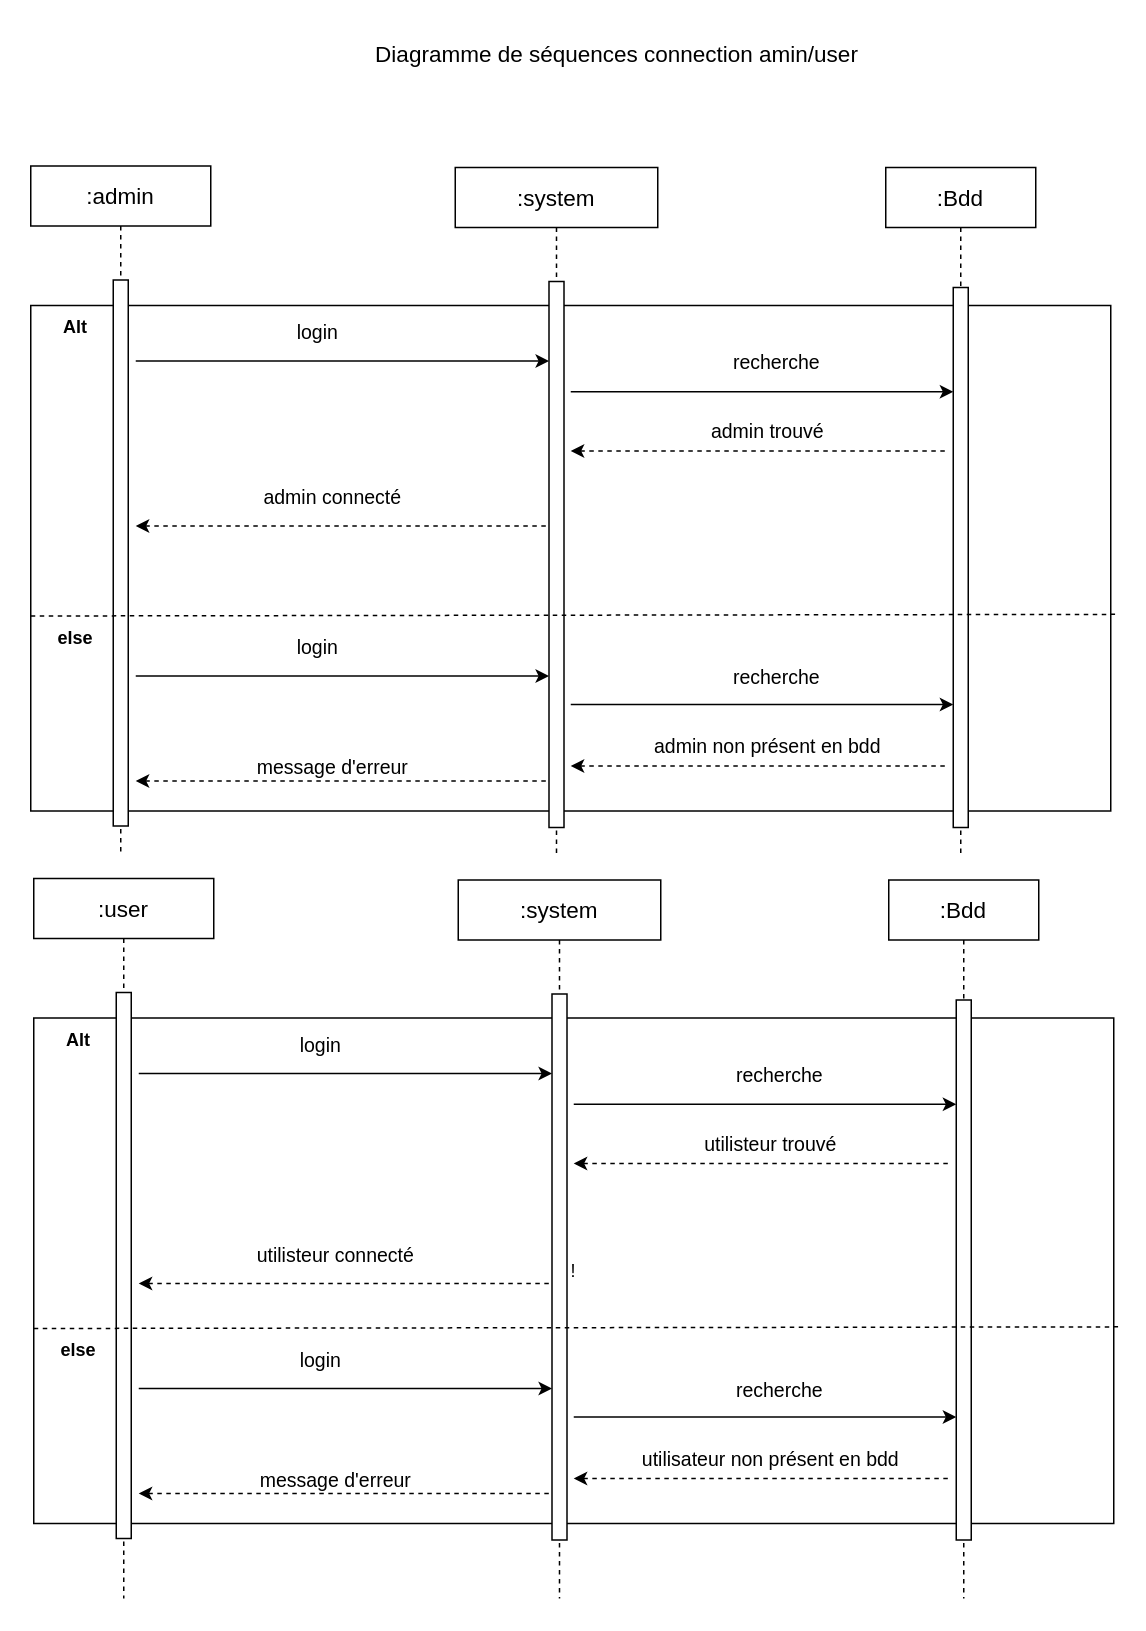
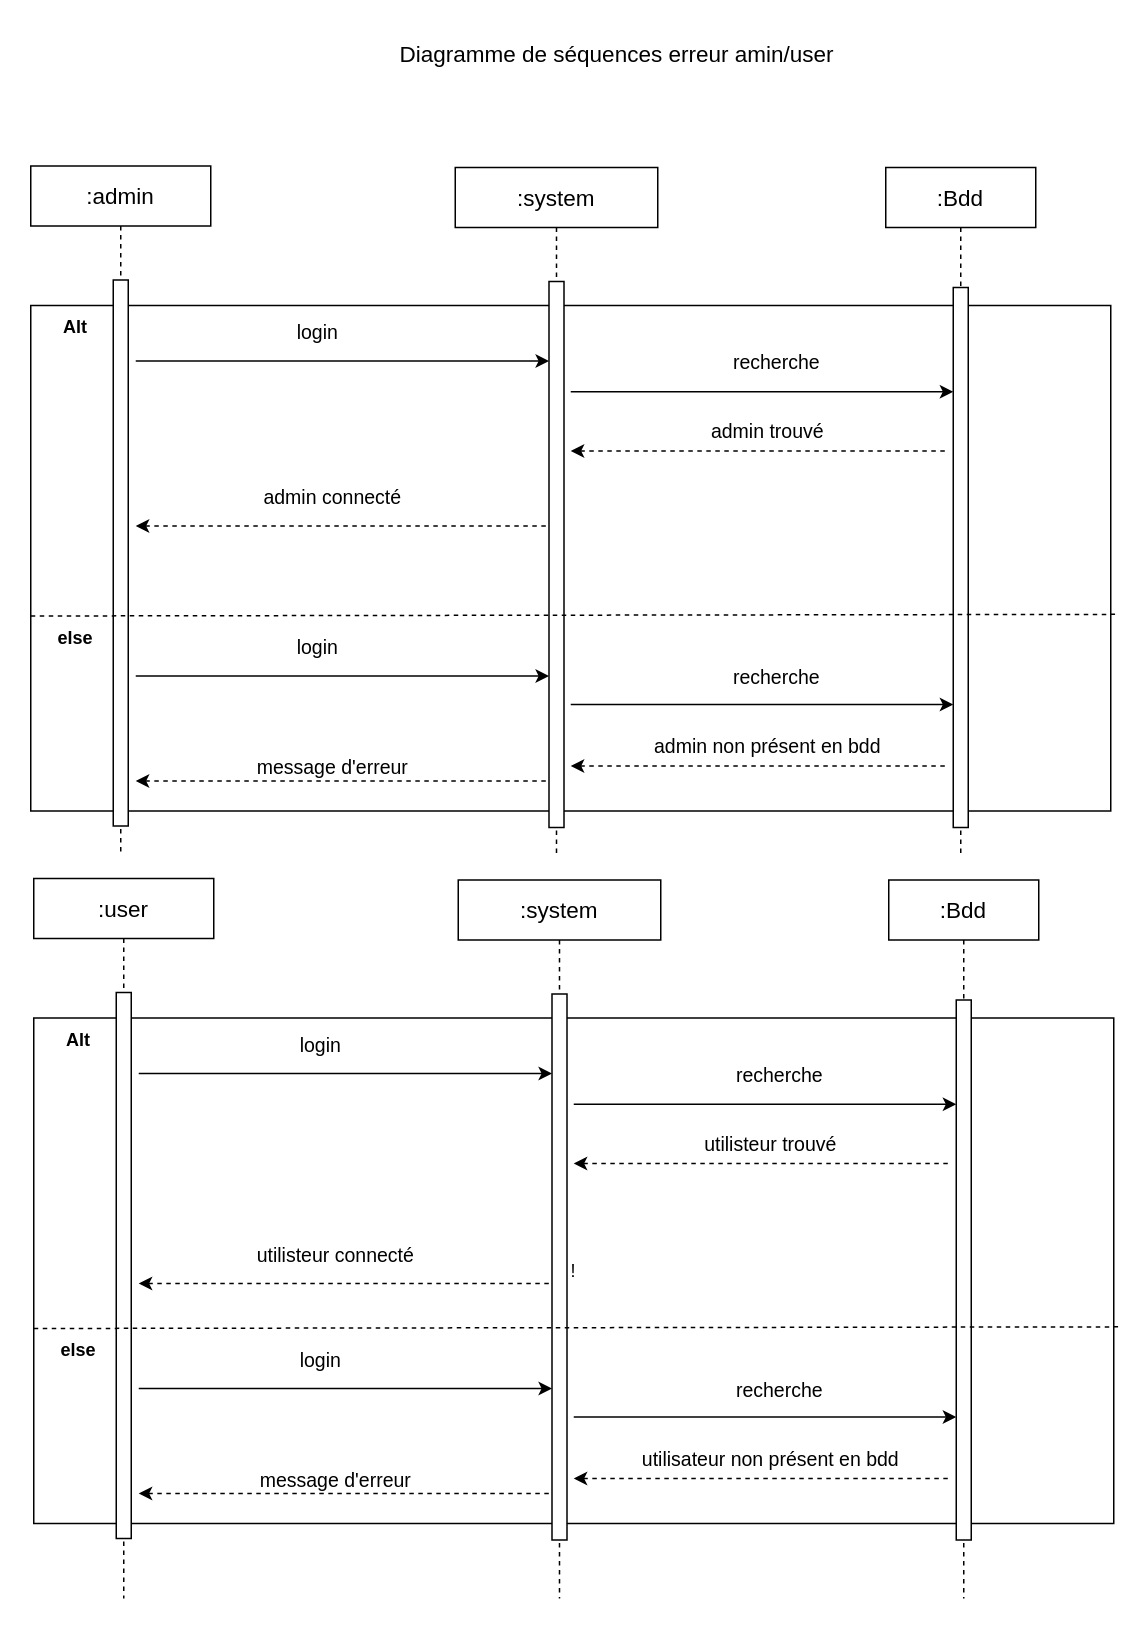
(617, 53) -> (617, 53)
